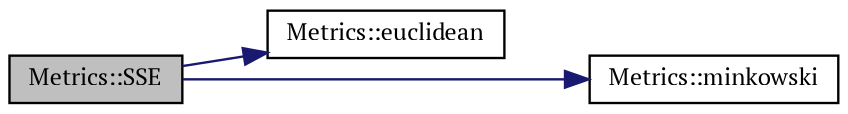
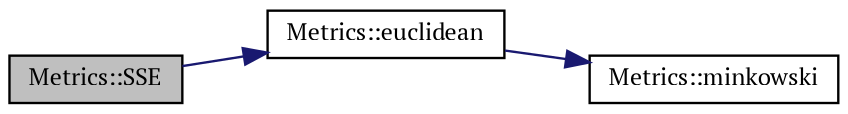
(374, 79) -> (536, 55)
